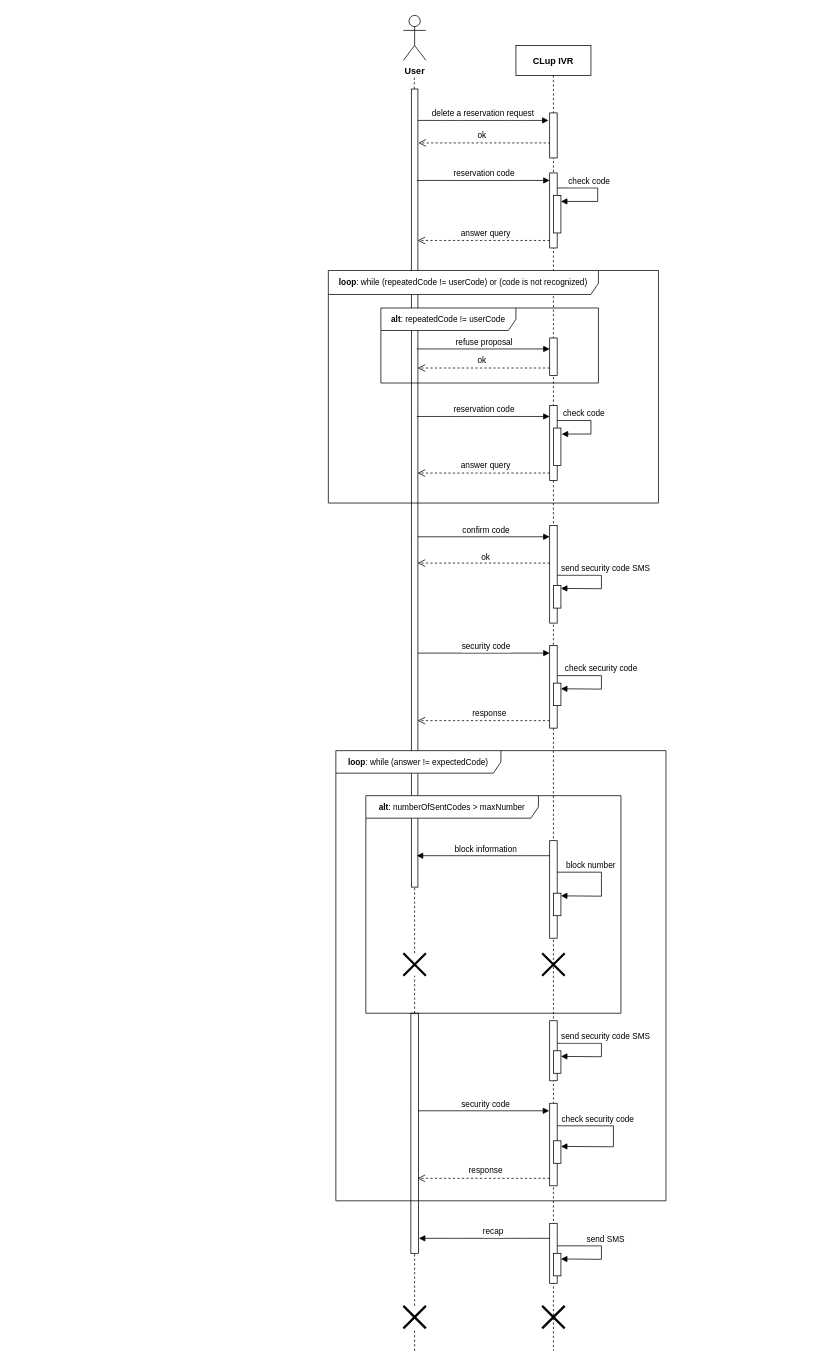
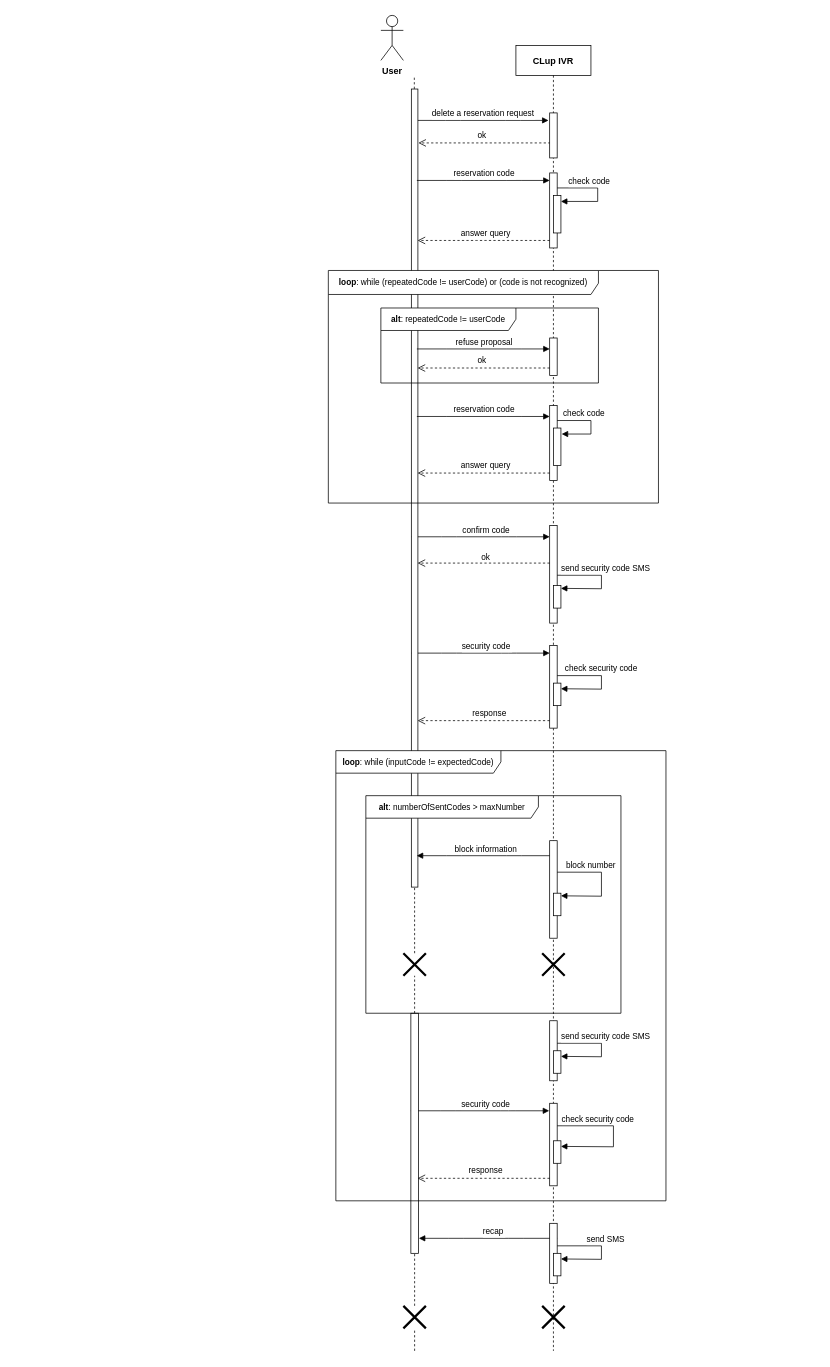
(414, 38) -> (392, 38)
(418, 762) -> (418, 762)
